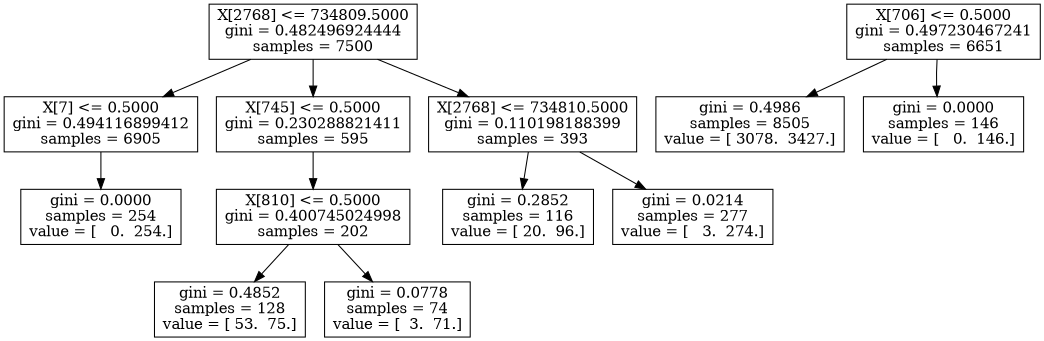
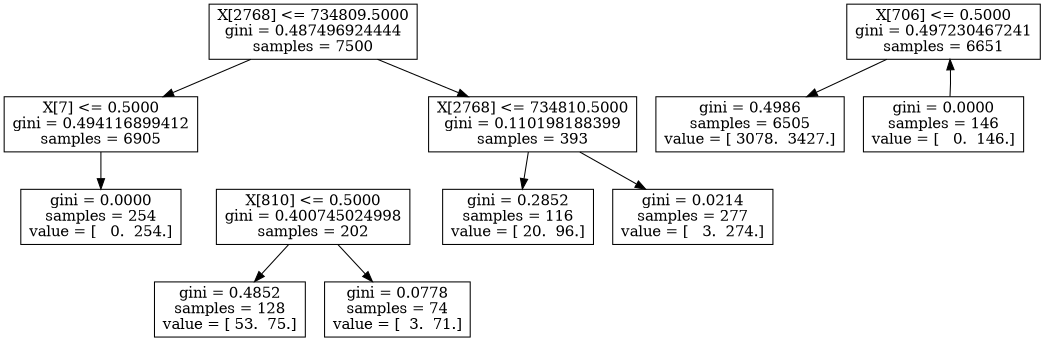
(313, 32) -> (313, 32)
(937, 73) -> (951, 83)
(313, 124) -> none
(750, 124) -> (750, 124)
